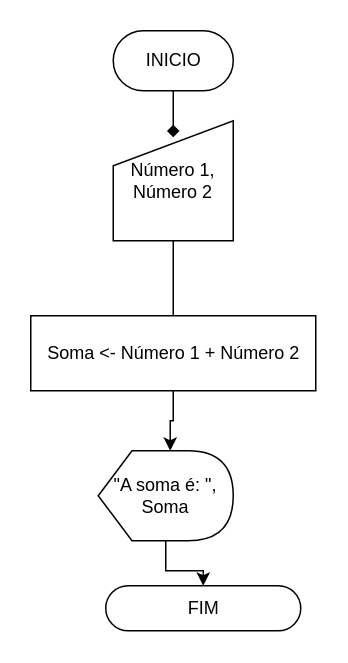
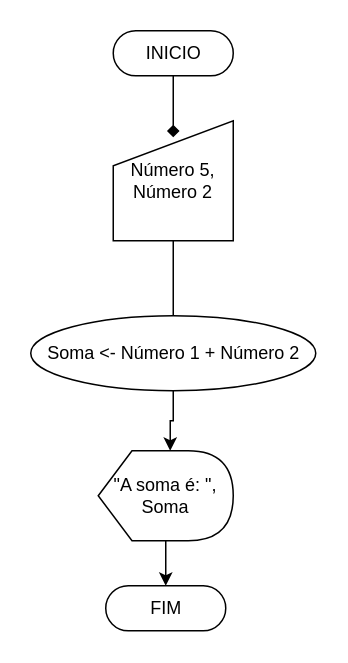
(173, 61) -> (173, 53)
(173, 181) -> (173, 181)
(173, 353) -> (173, 353)
(203, 608) -> (166, 608)
